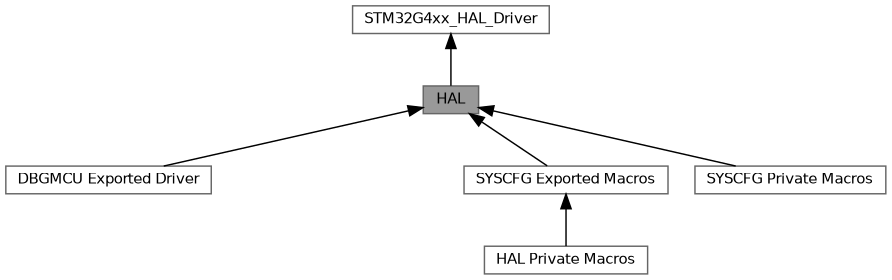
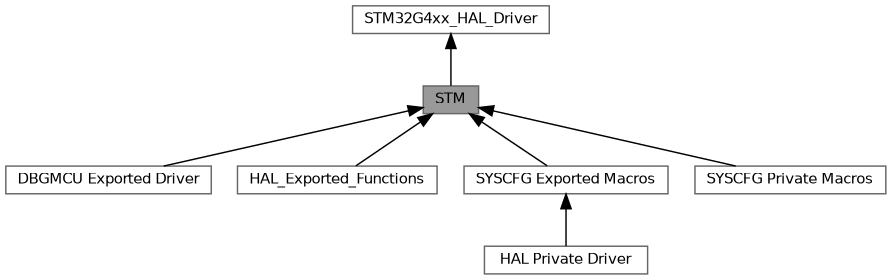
(451, 100) -> (451, 100)
none -> (337, 180)
(566, 260) -> (566, 260)
